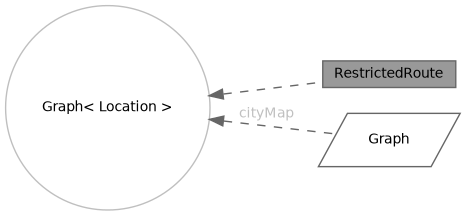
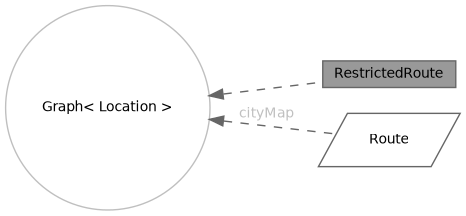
(389, 140) -> (389, 140)
